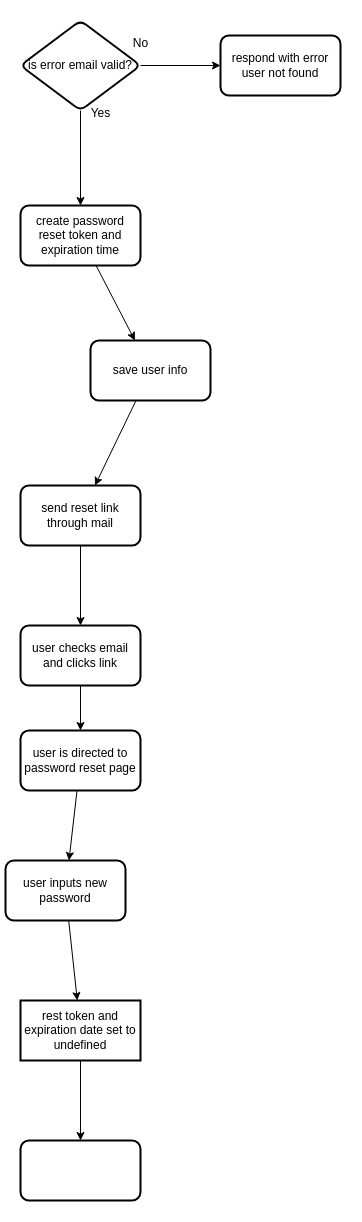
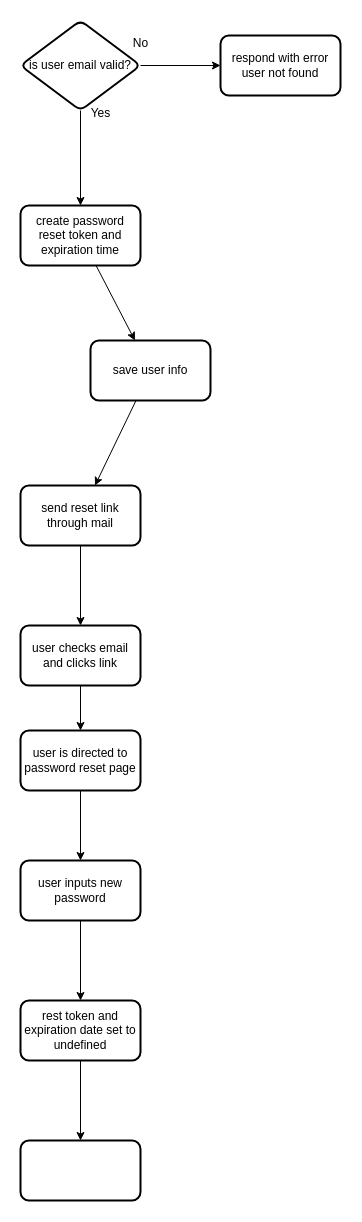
(81, 66) -> (81, 66)
(66, 891) -> (81, 891)
(81, 1031) -> (81, 1031)
